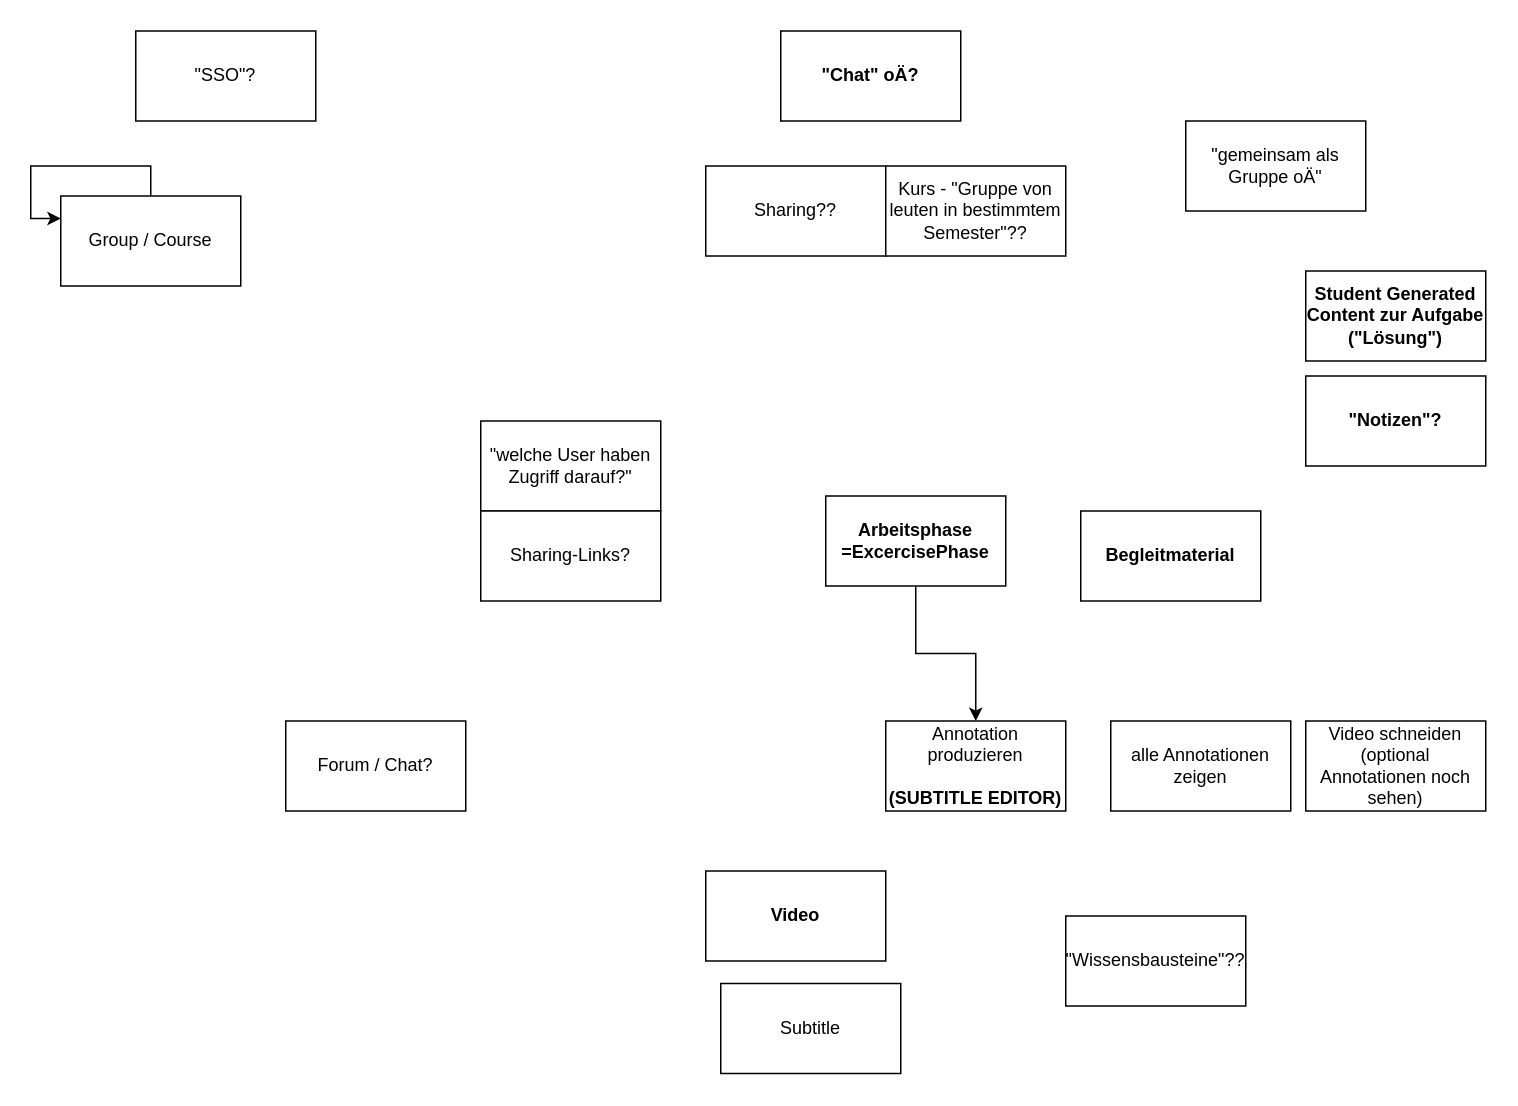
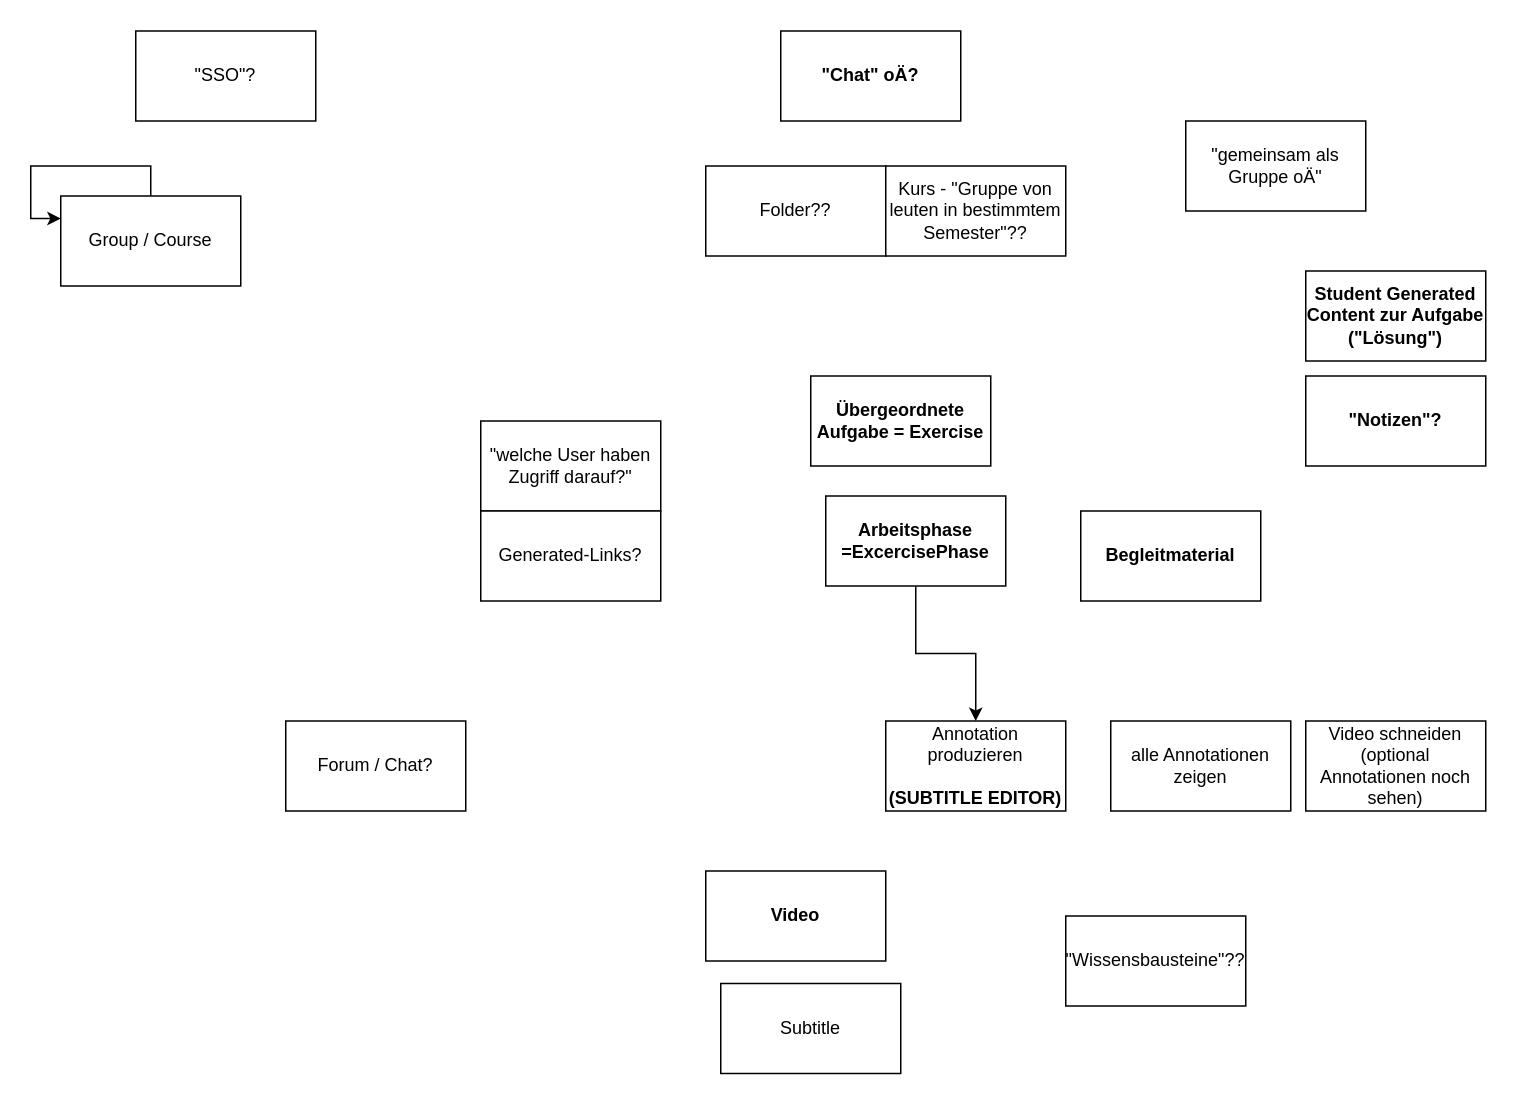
(796, 211) -> (796, 211)
none -> (901, 421)
(571, 556) -> (571, 556)
